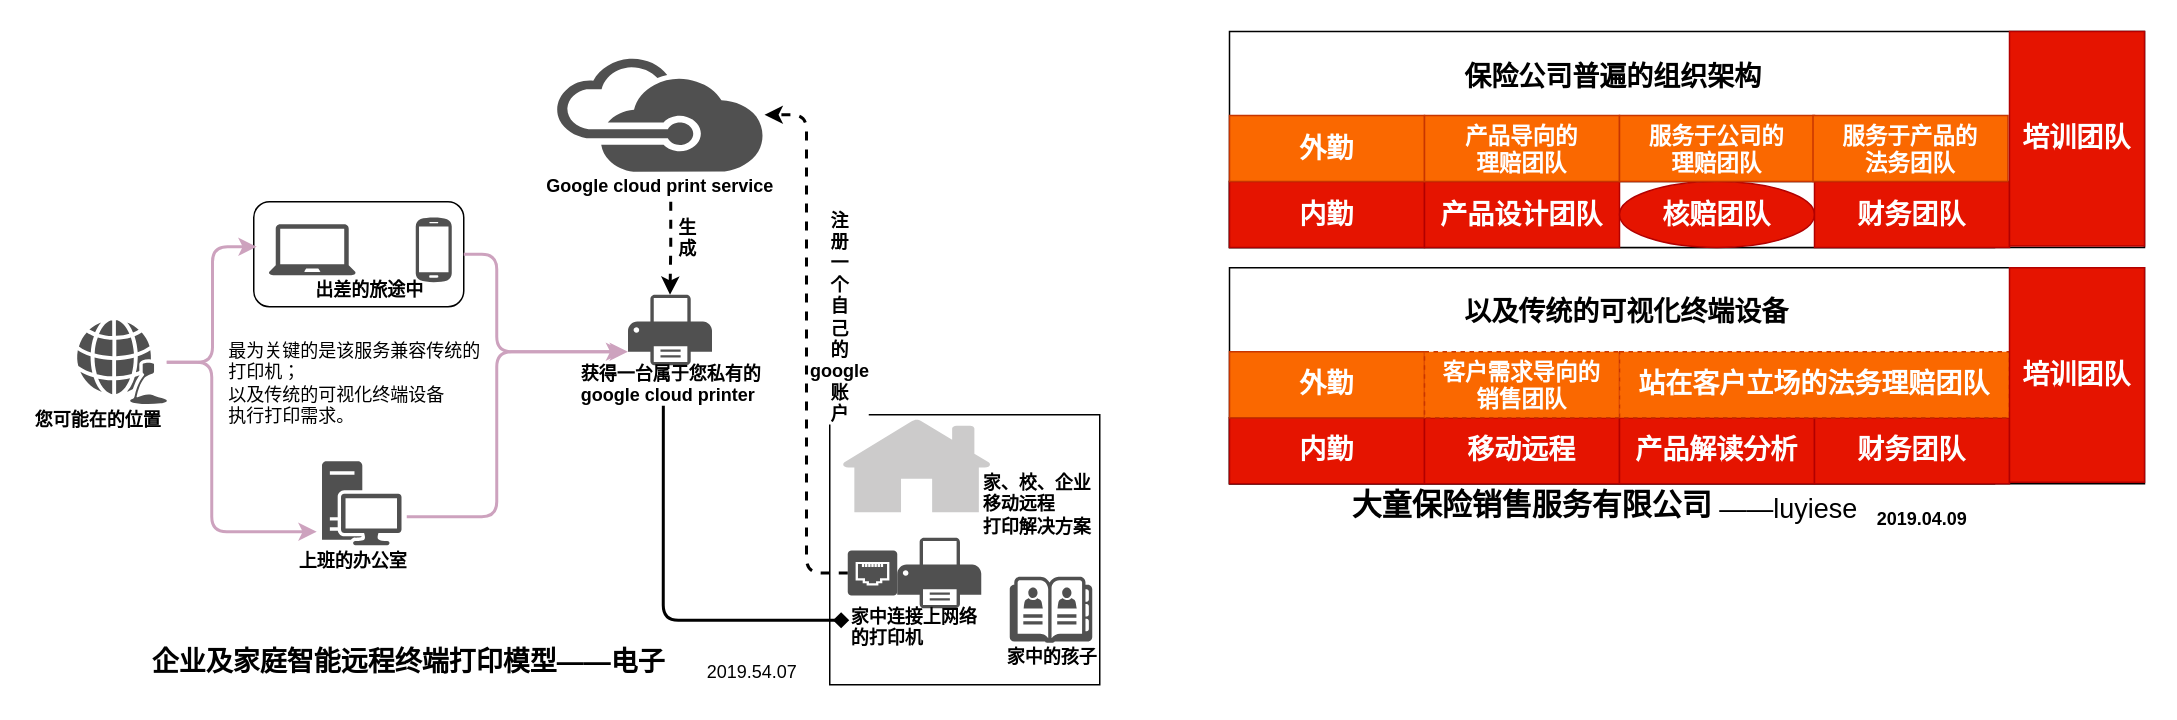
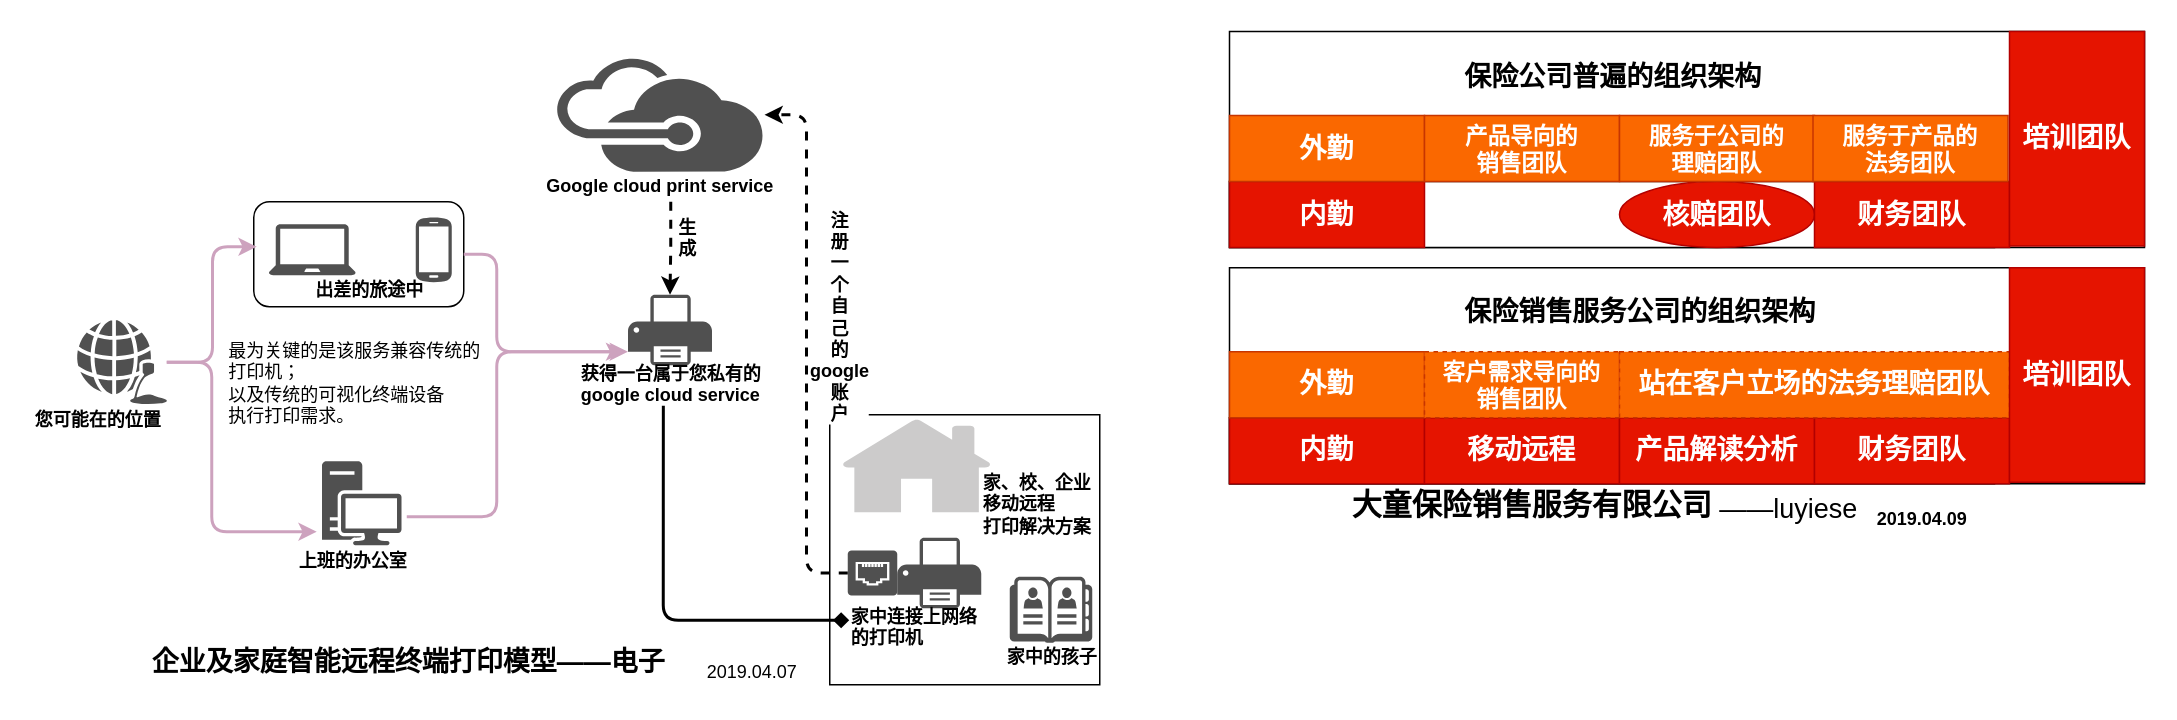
(1522, 149) -> (1522, 149)
(1522, 215) -> none
(1573, 309) -> (1582, 309)
(671, 385) -> (671, 385)
(753, 673) -> (753, 673)
